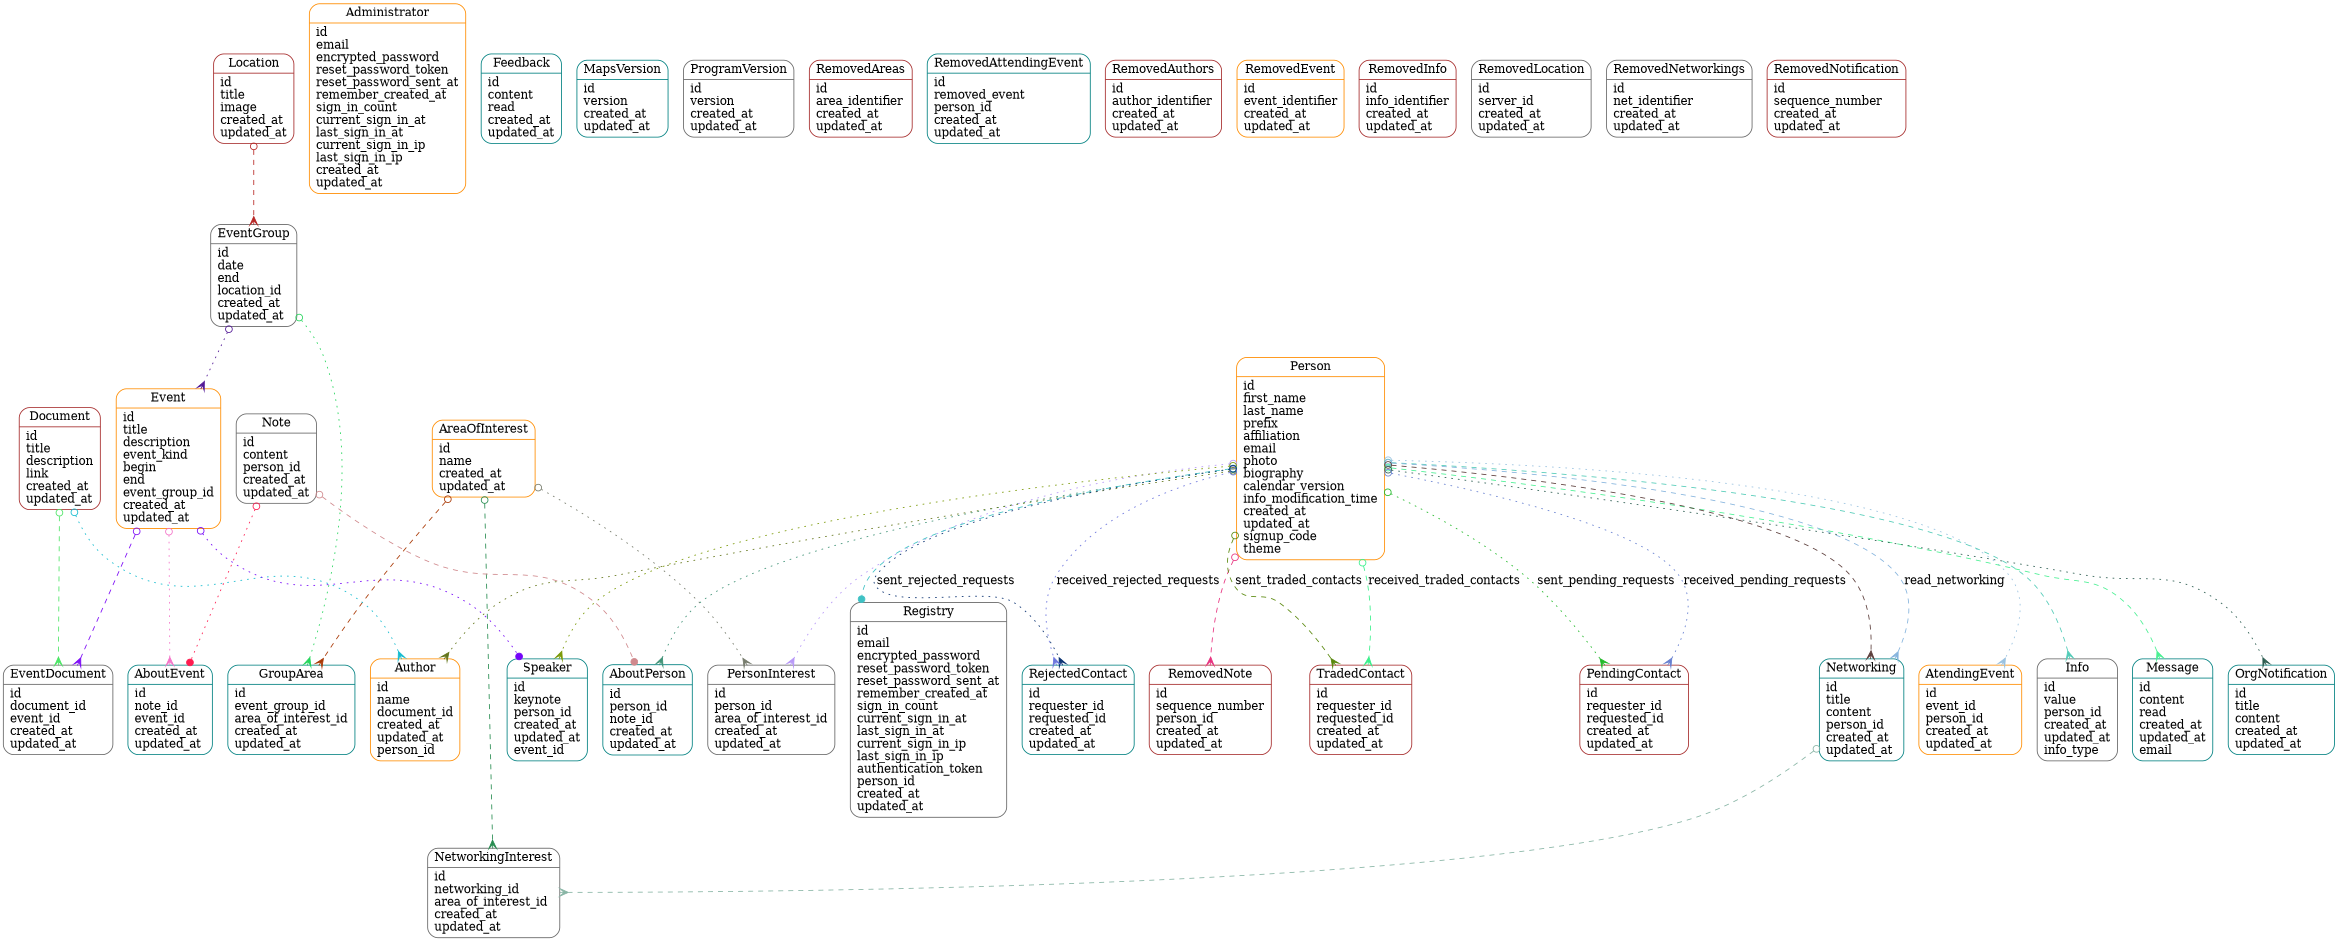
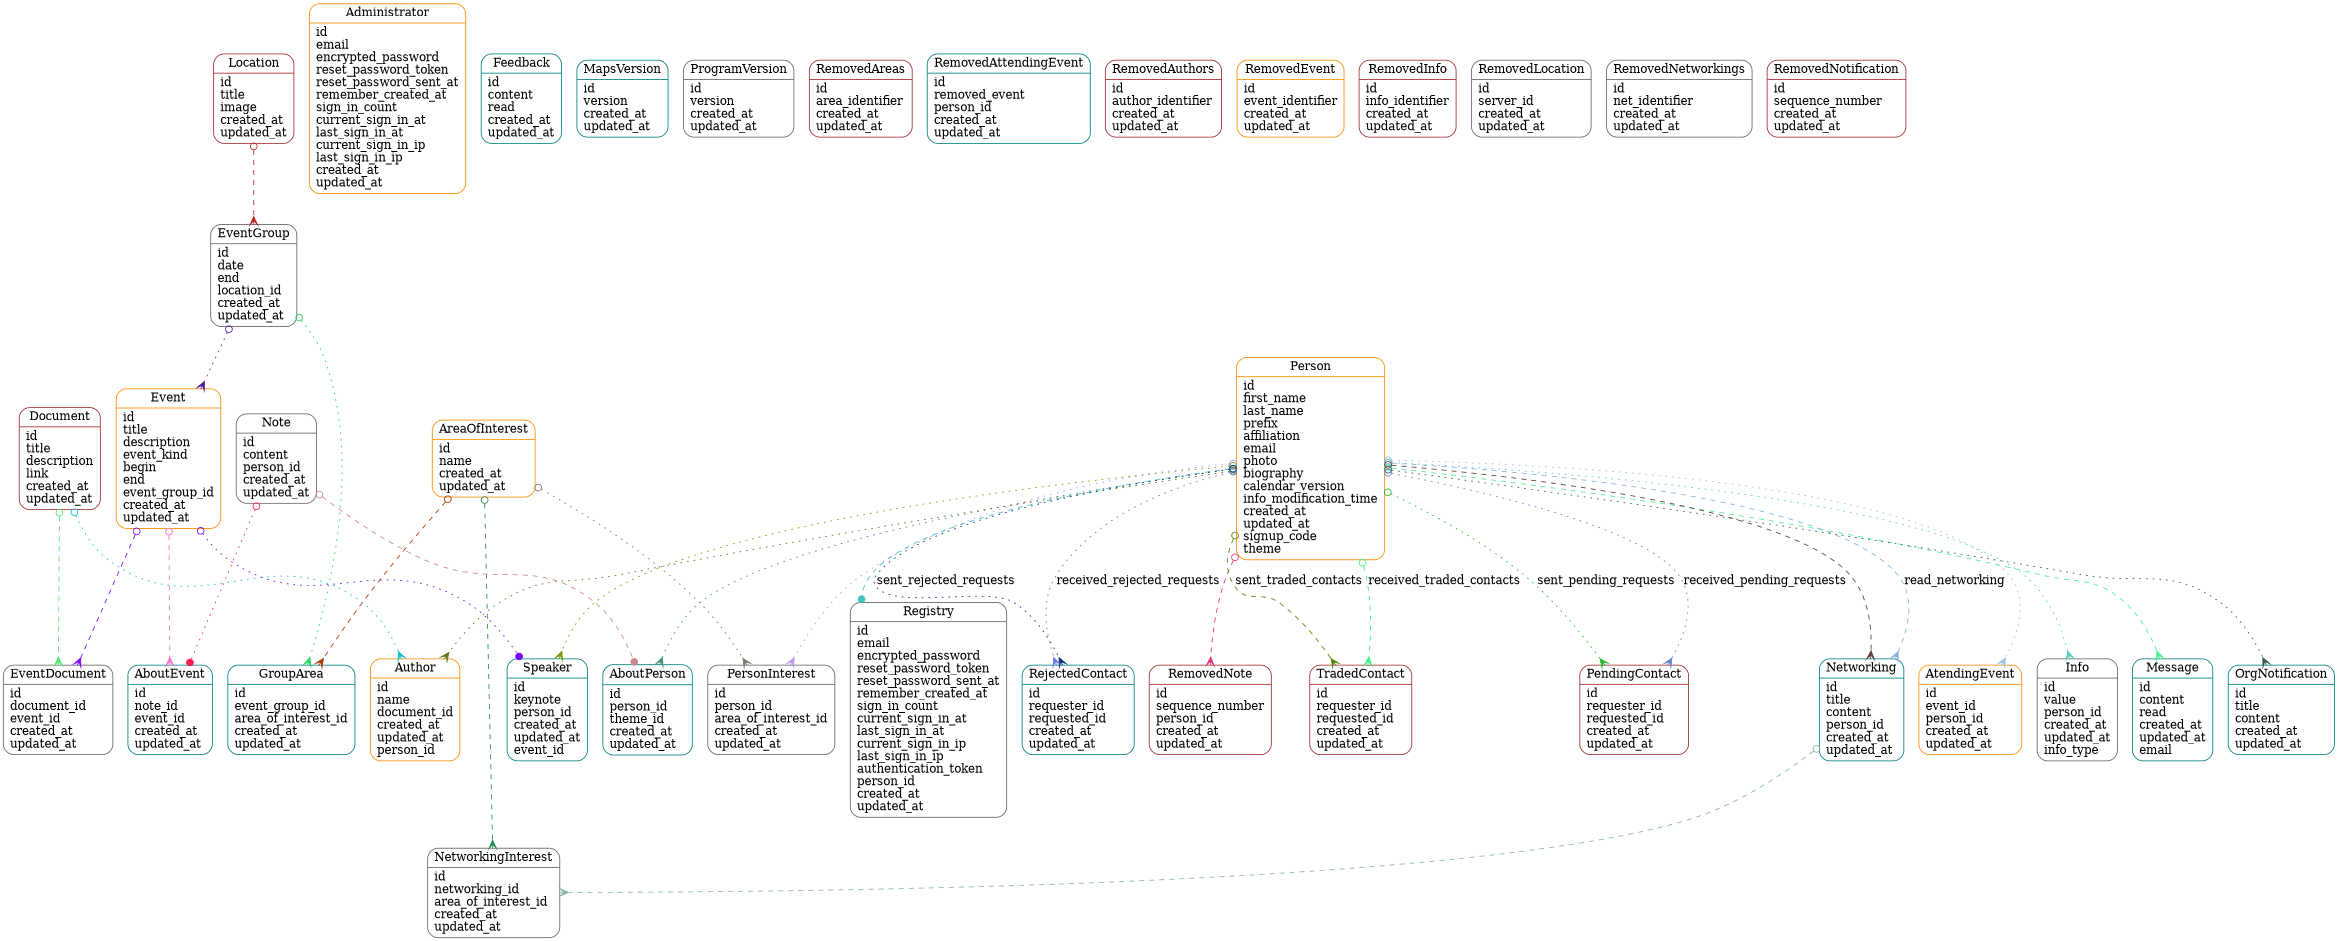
(1758, 497) -> (1758, 497)
(169, 596) -> (169, 596)
(631, 719) -> (637, 719)
